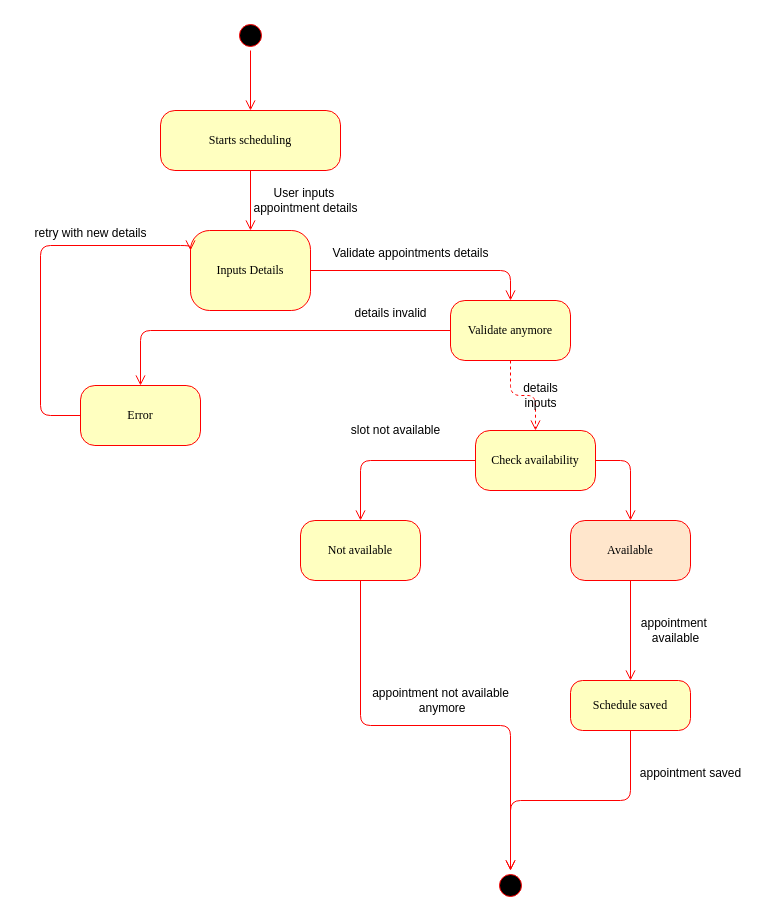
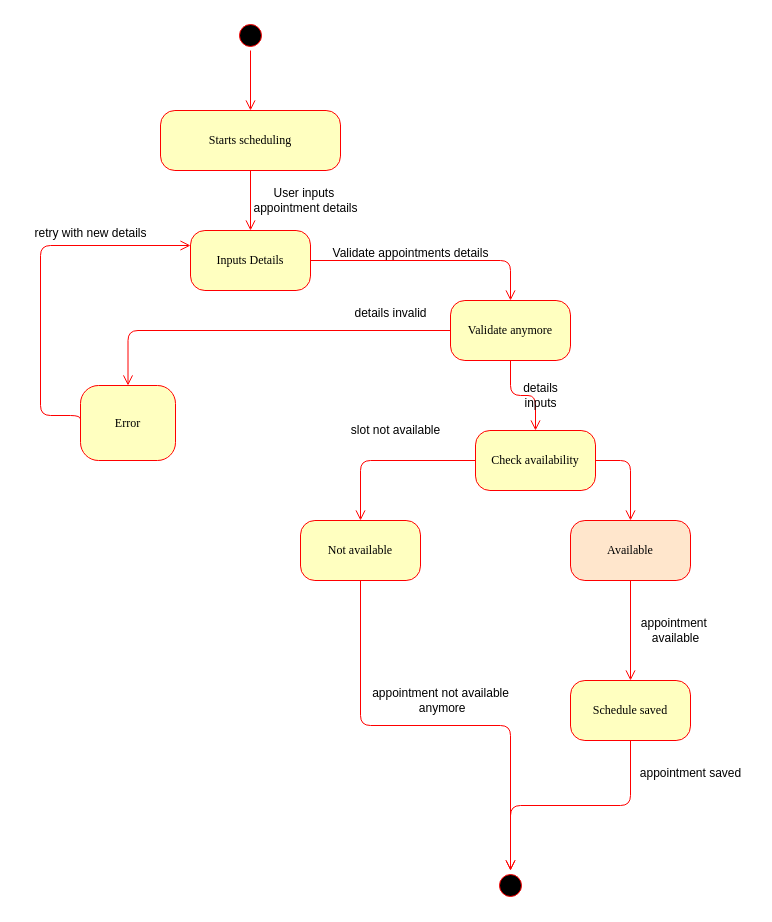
(251, 271) -> (251, 261)
(511, 384) -> (511, 384)
(141, 416) -> (128, 423)
(631, 706) -> (631, 711)
